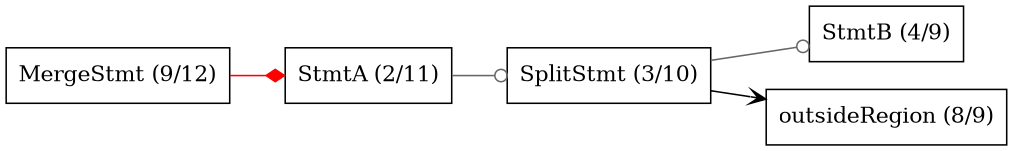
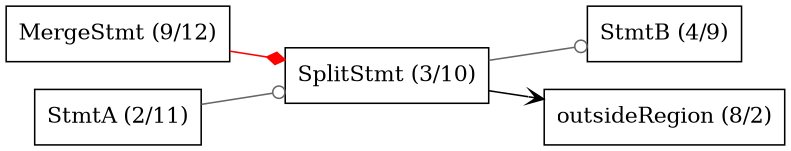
(248, 76) -> (248, 54)
(886, 117) -> (664, 117)
